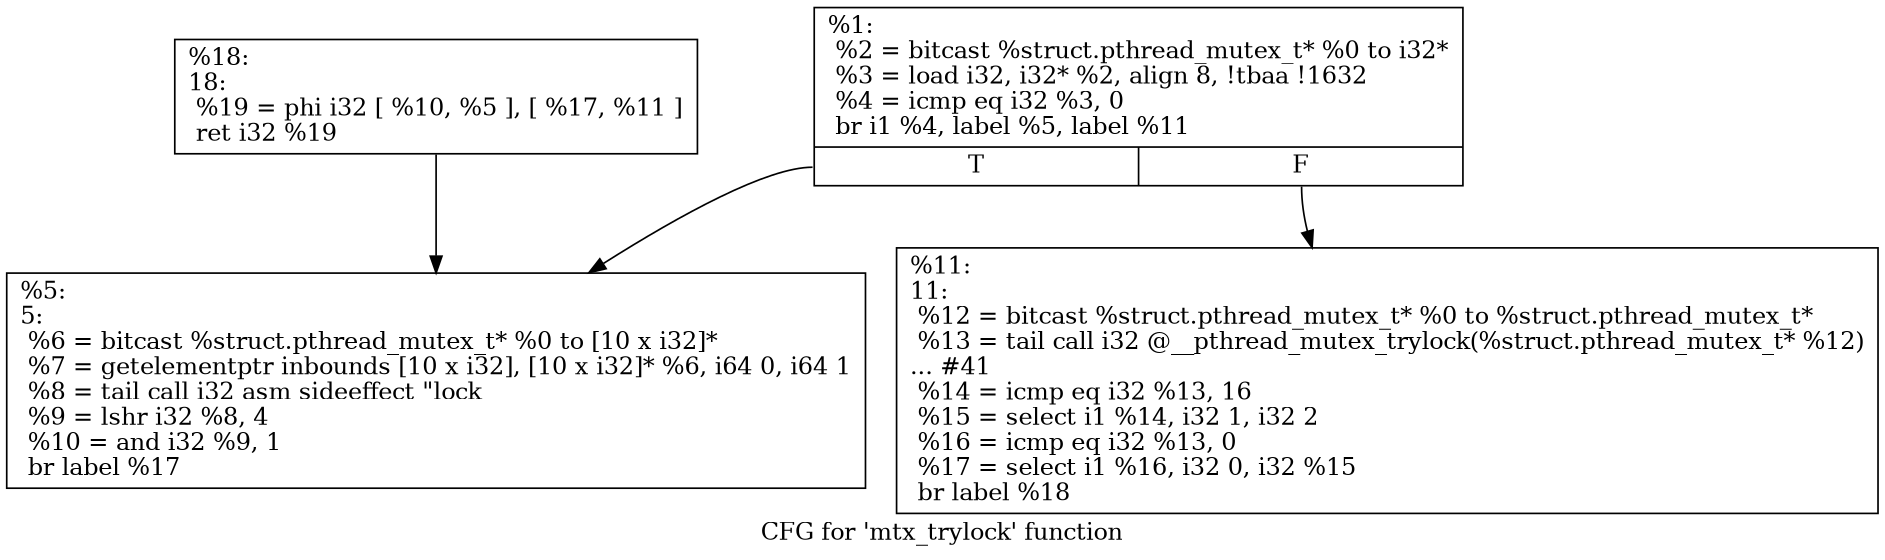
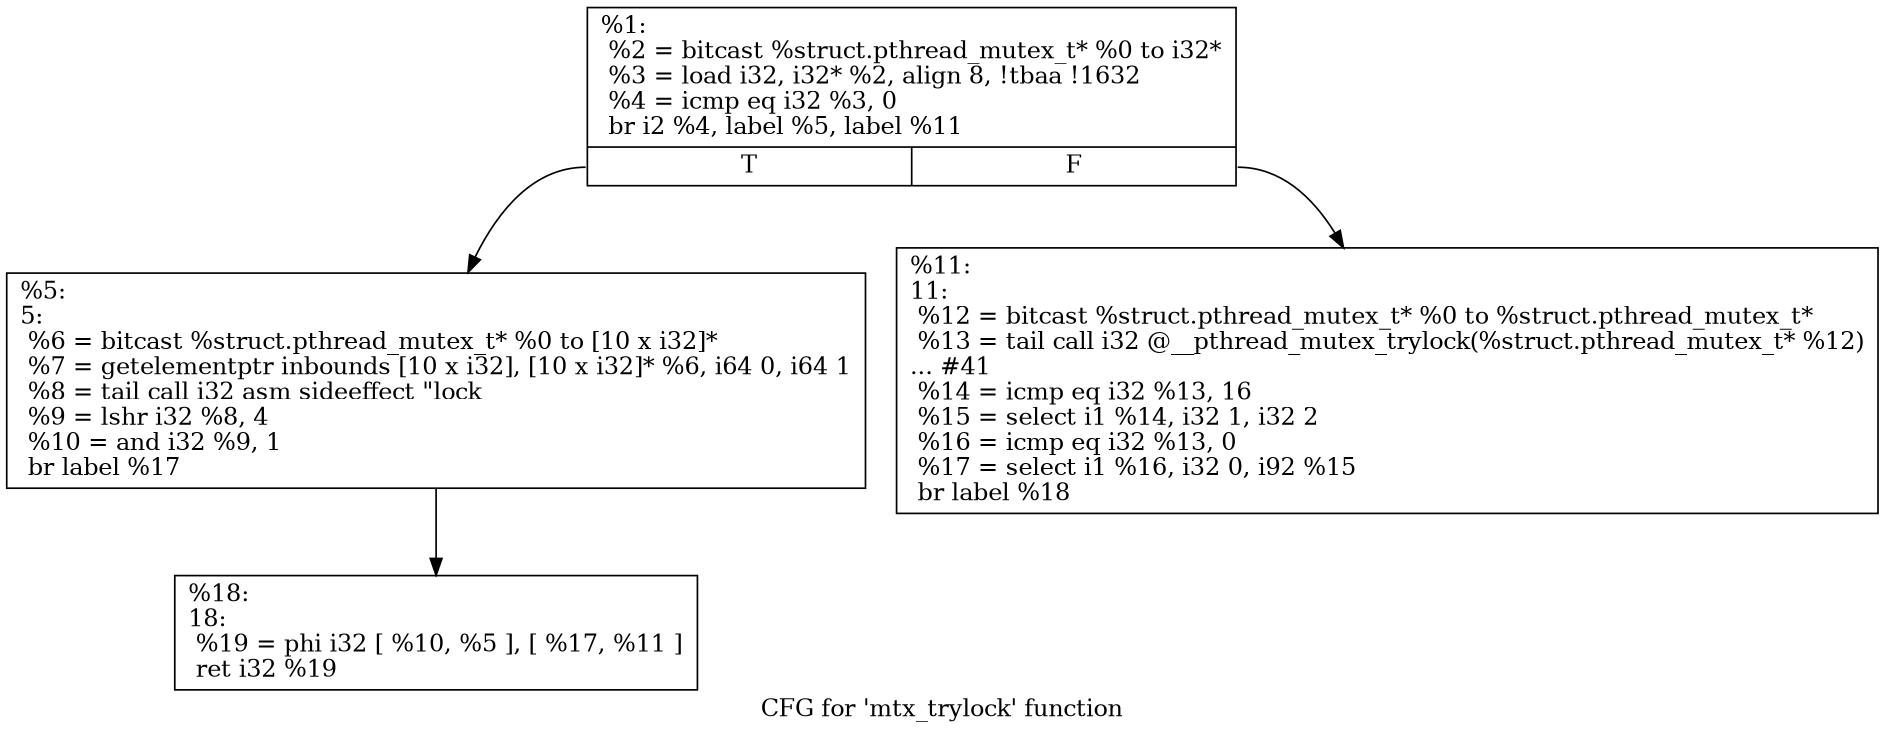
(1009, 127) -> (782, 127)
(436, 205) -> (436, 523)
(1134, 468) -> (1134, 468)
